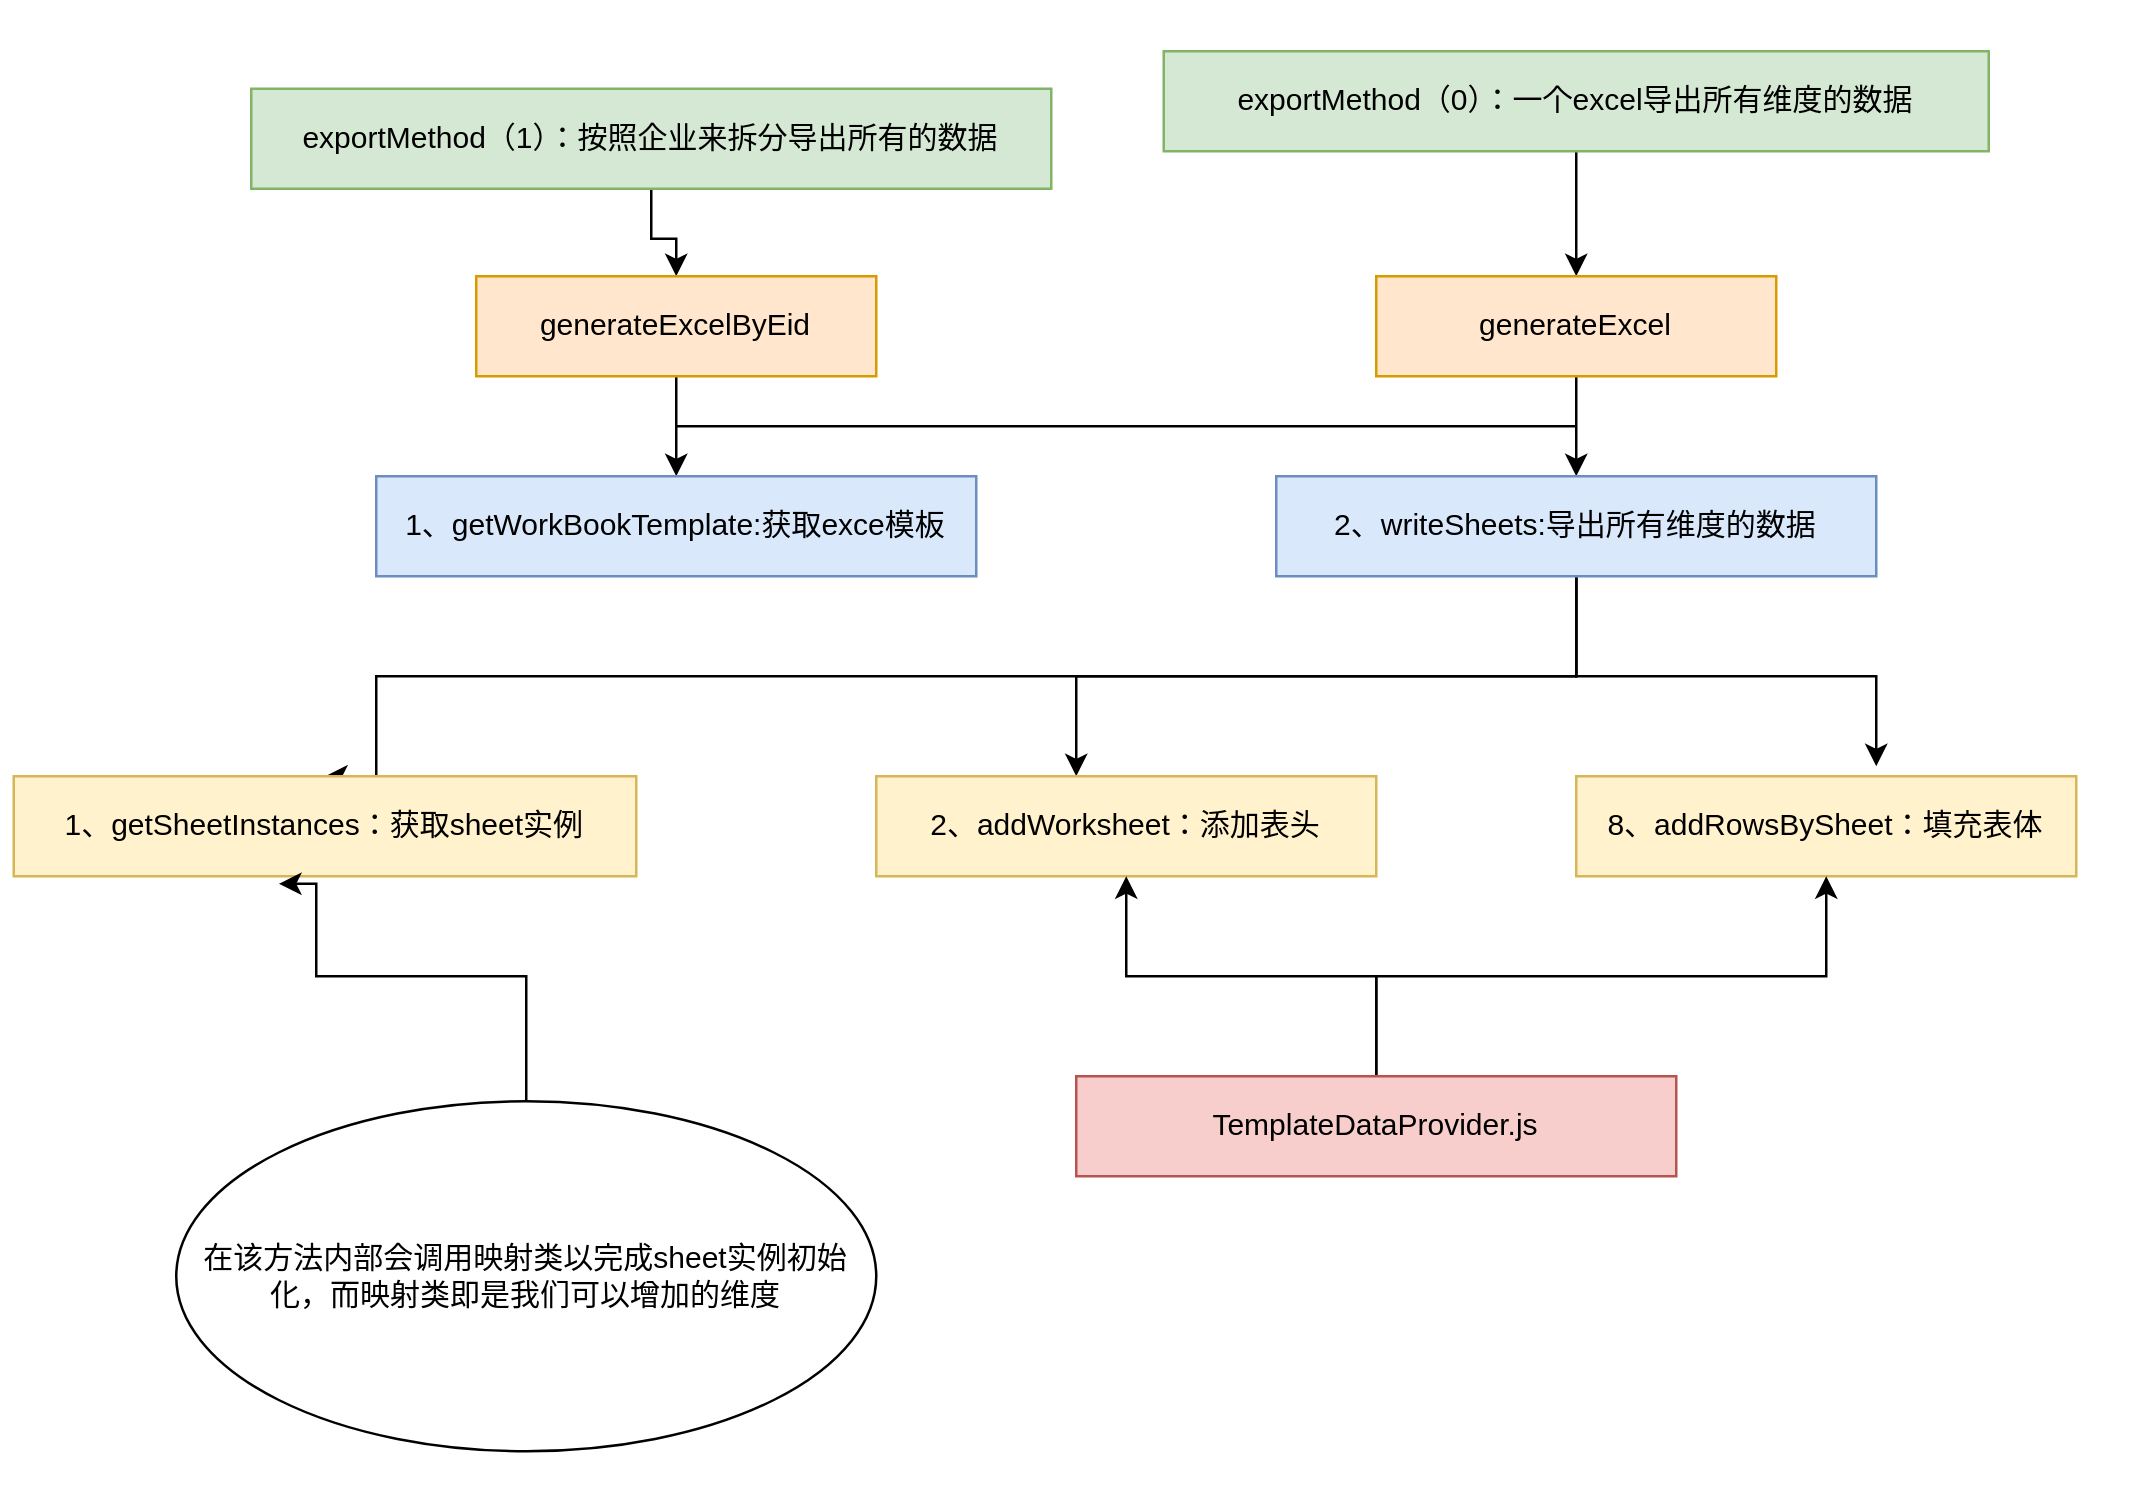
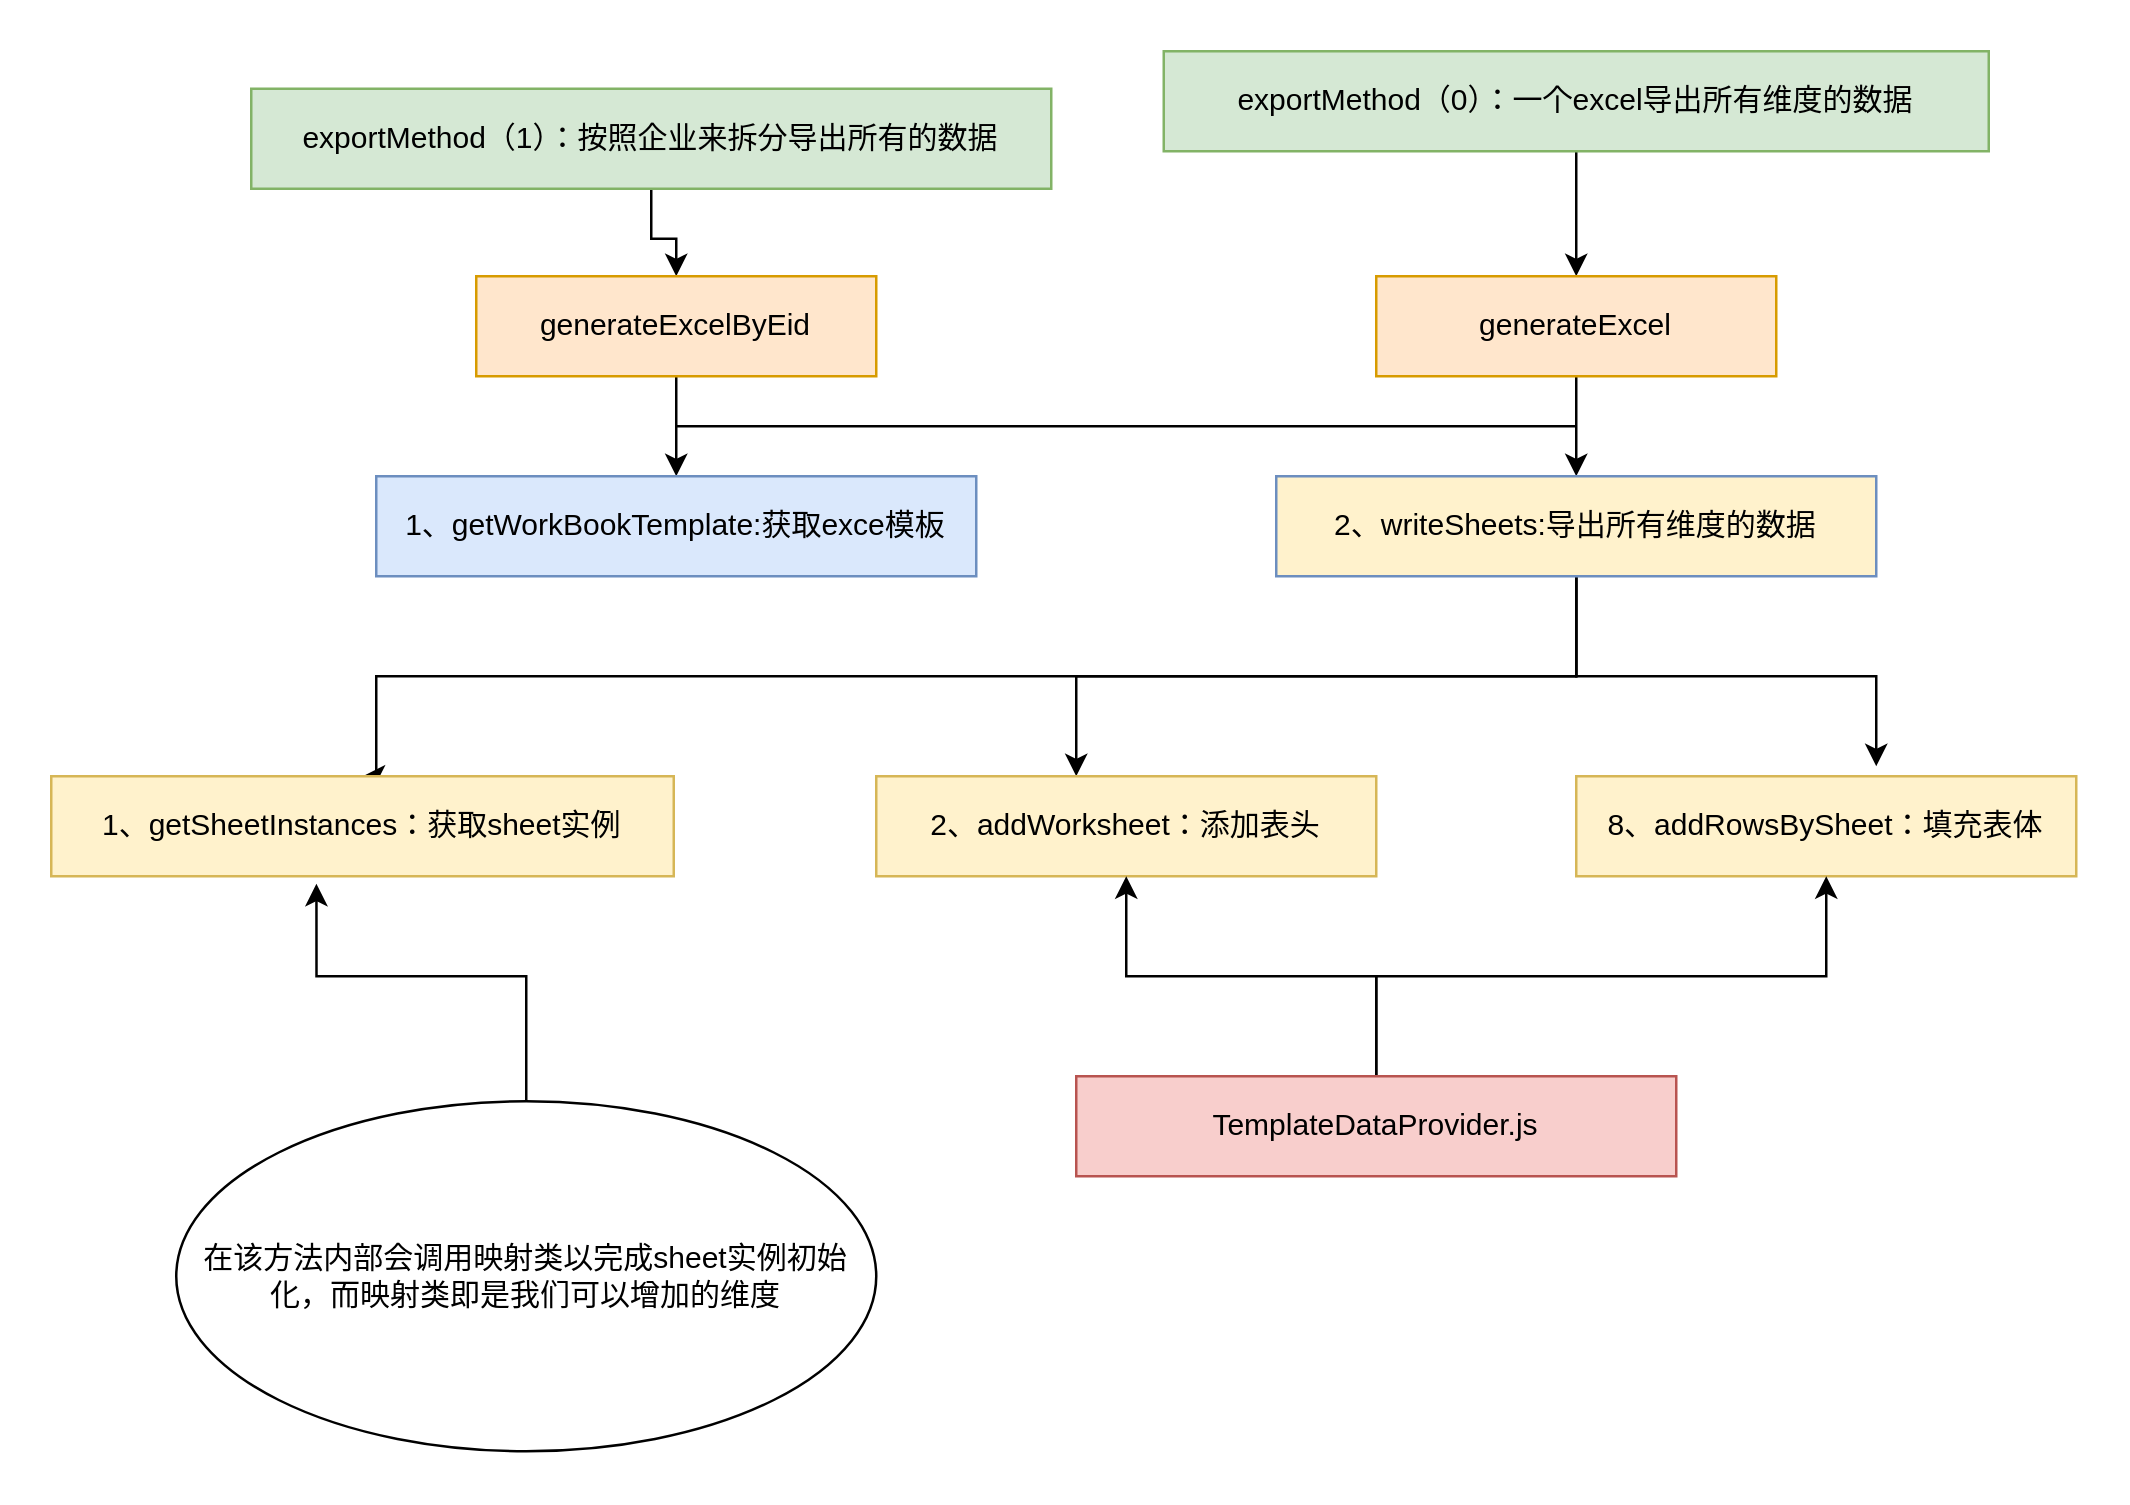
(1576, 526) -> (1576, 526)
(325, 826) -> (363, 826)
